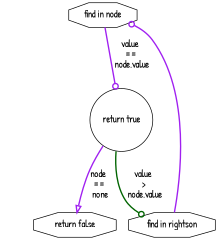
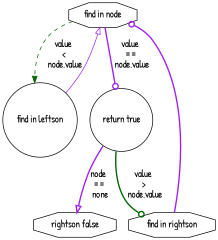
none -> (40, 120)
(75, 225) -> (75, 225)
